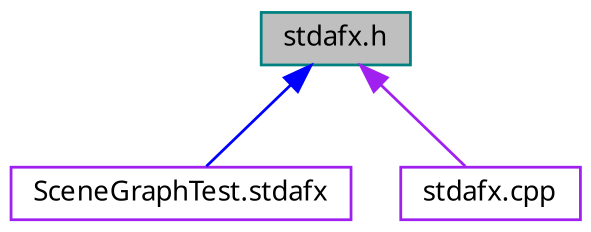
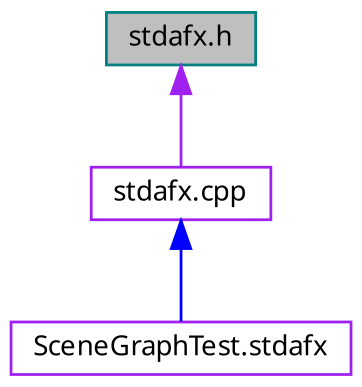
(249, 126) -> (181, 285)
